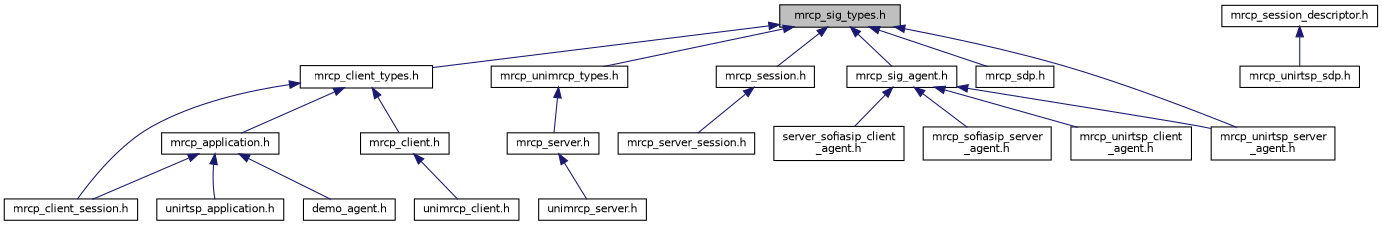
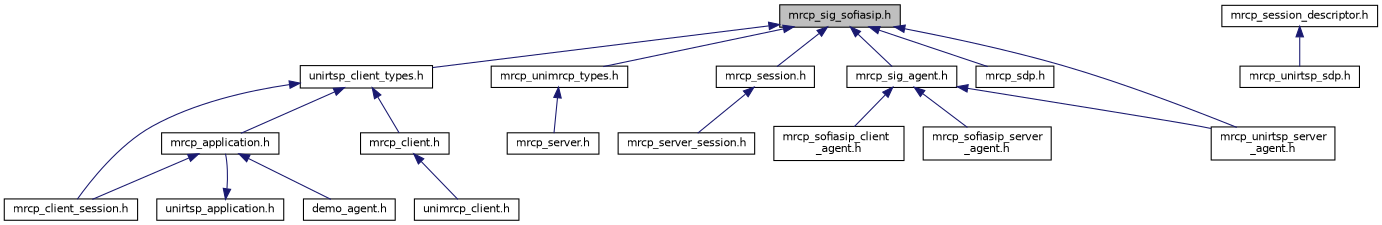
(840, 16) -> (840, 16)
(366, 77) -> (366, 77)
(839, 143) -> (839, 143)
(1131, 143) -> none
(213, 182) -> (227, 171)
(593, 210) -> none
